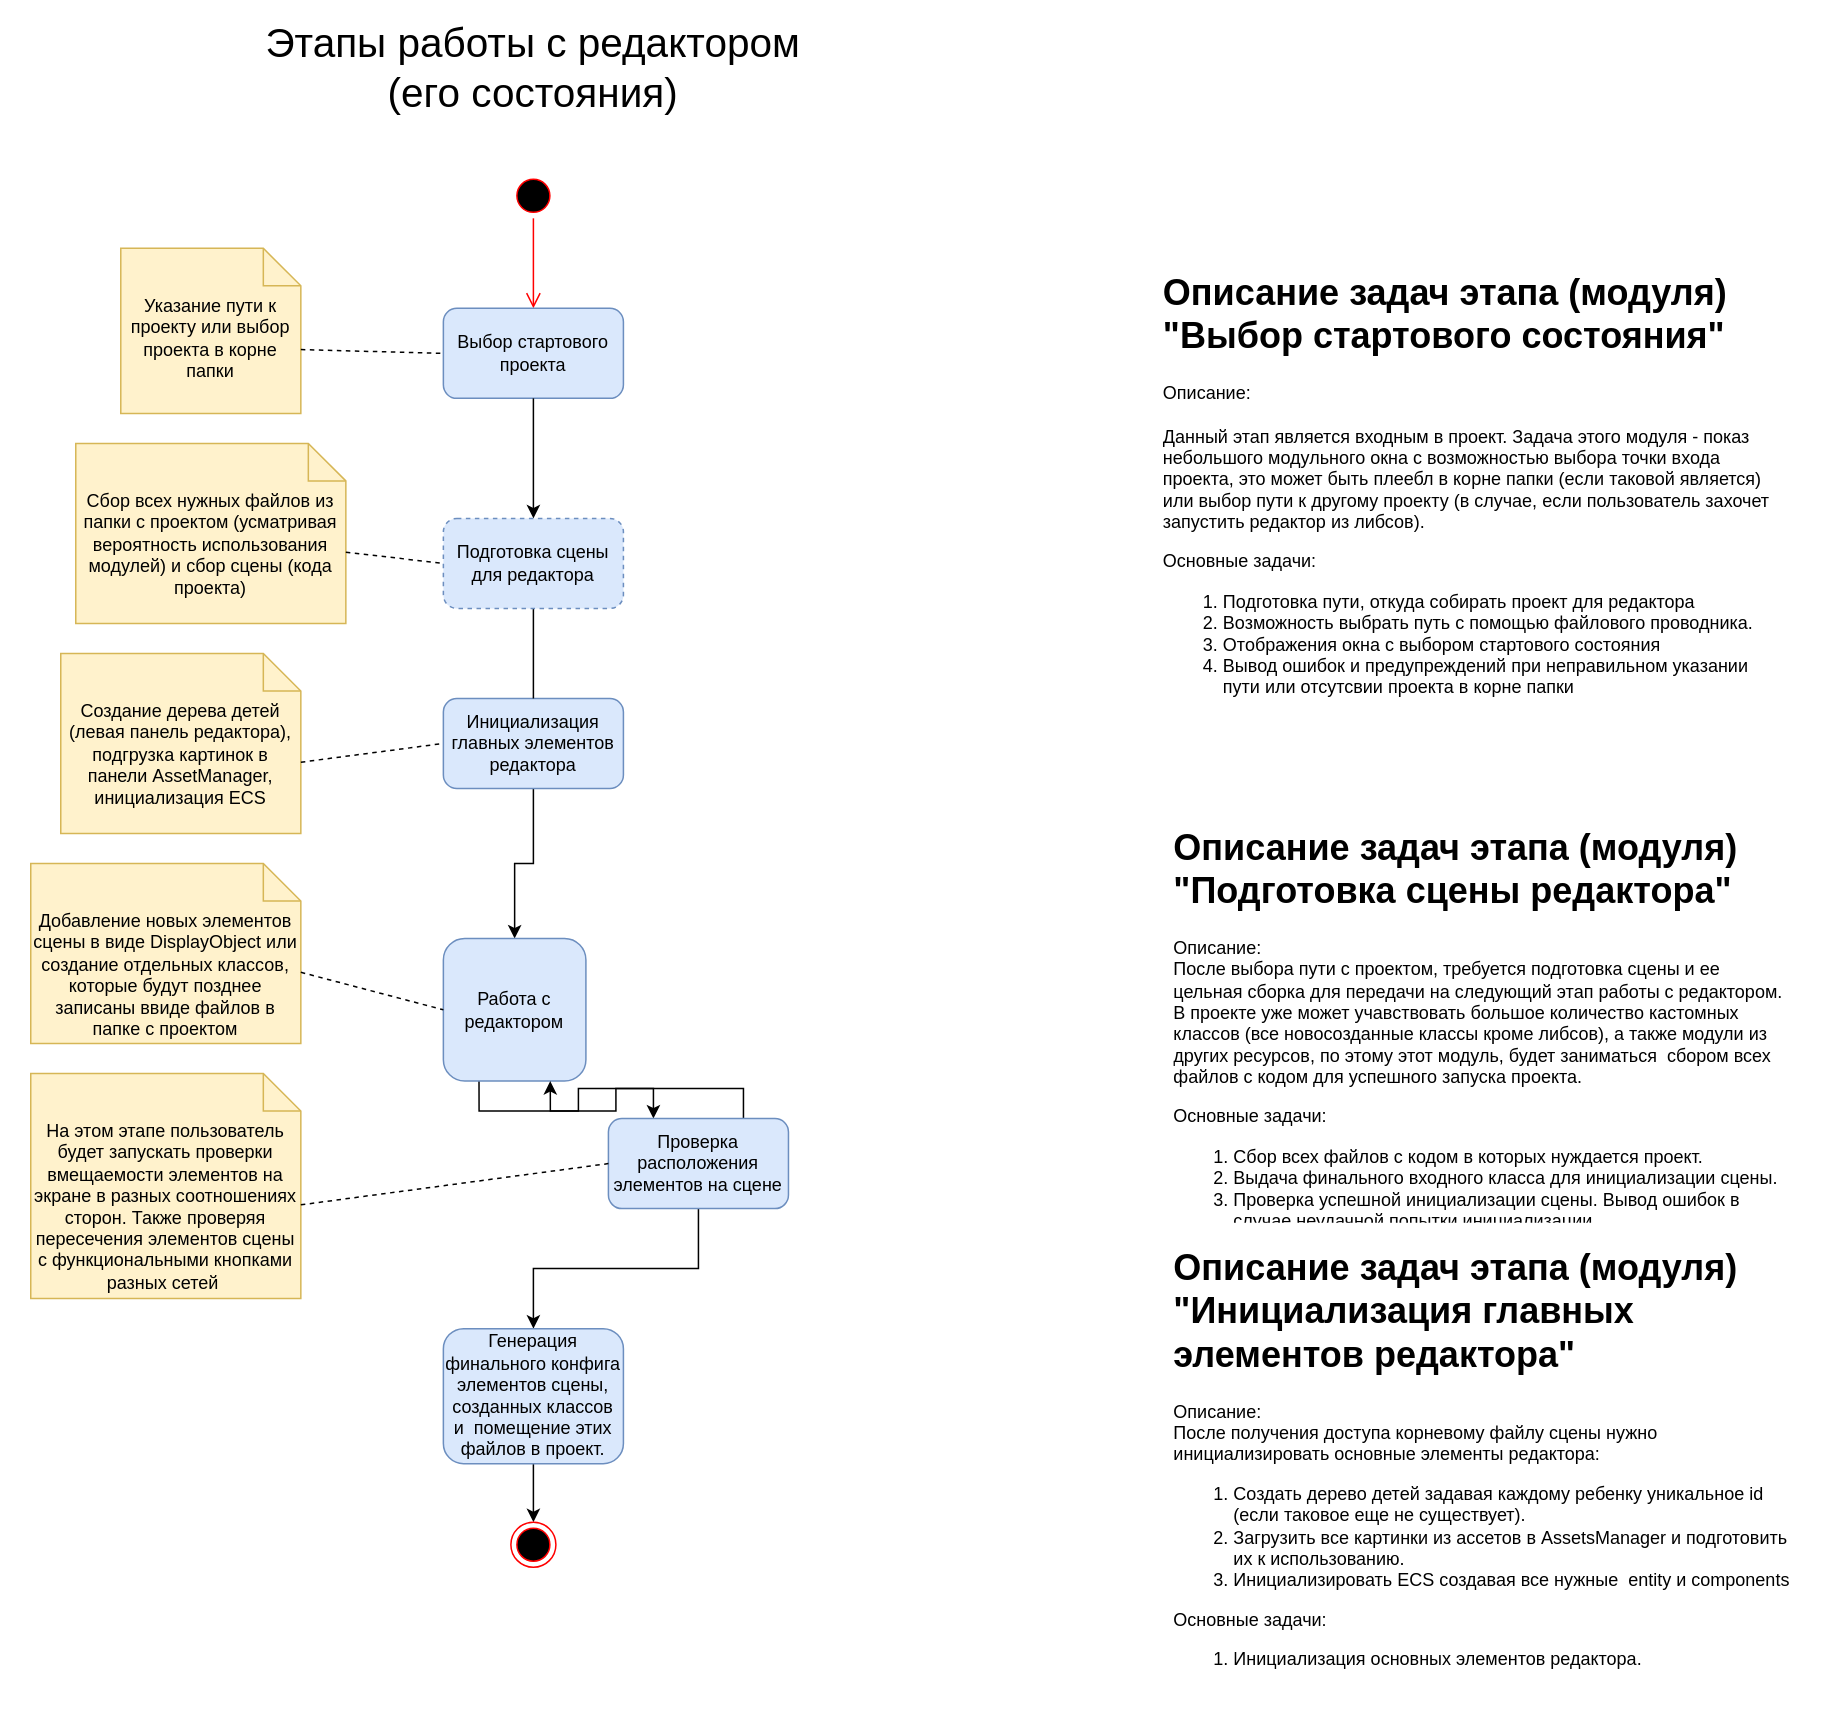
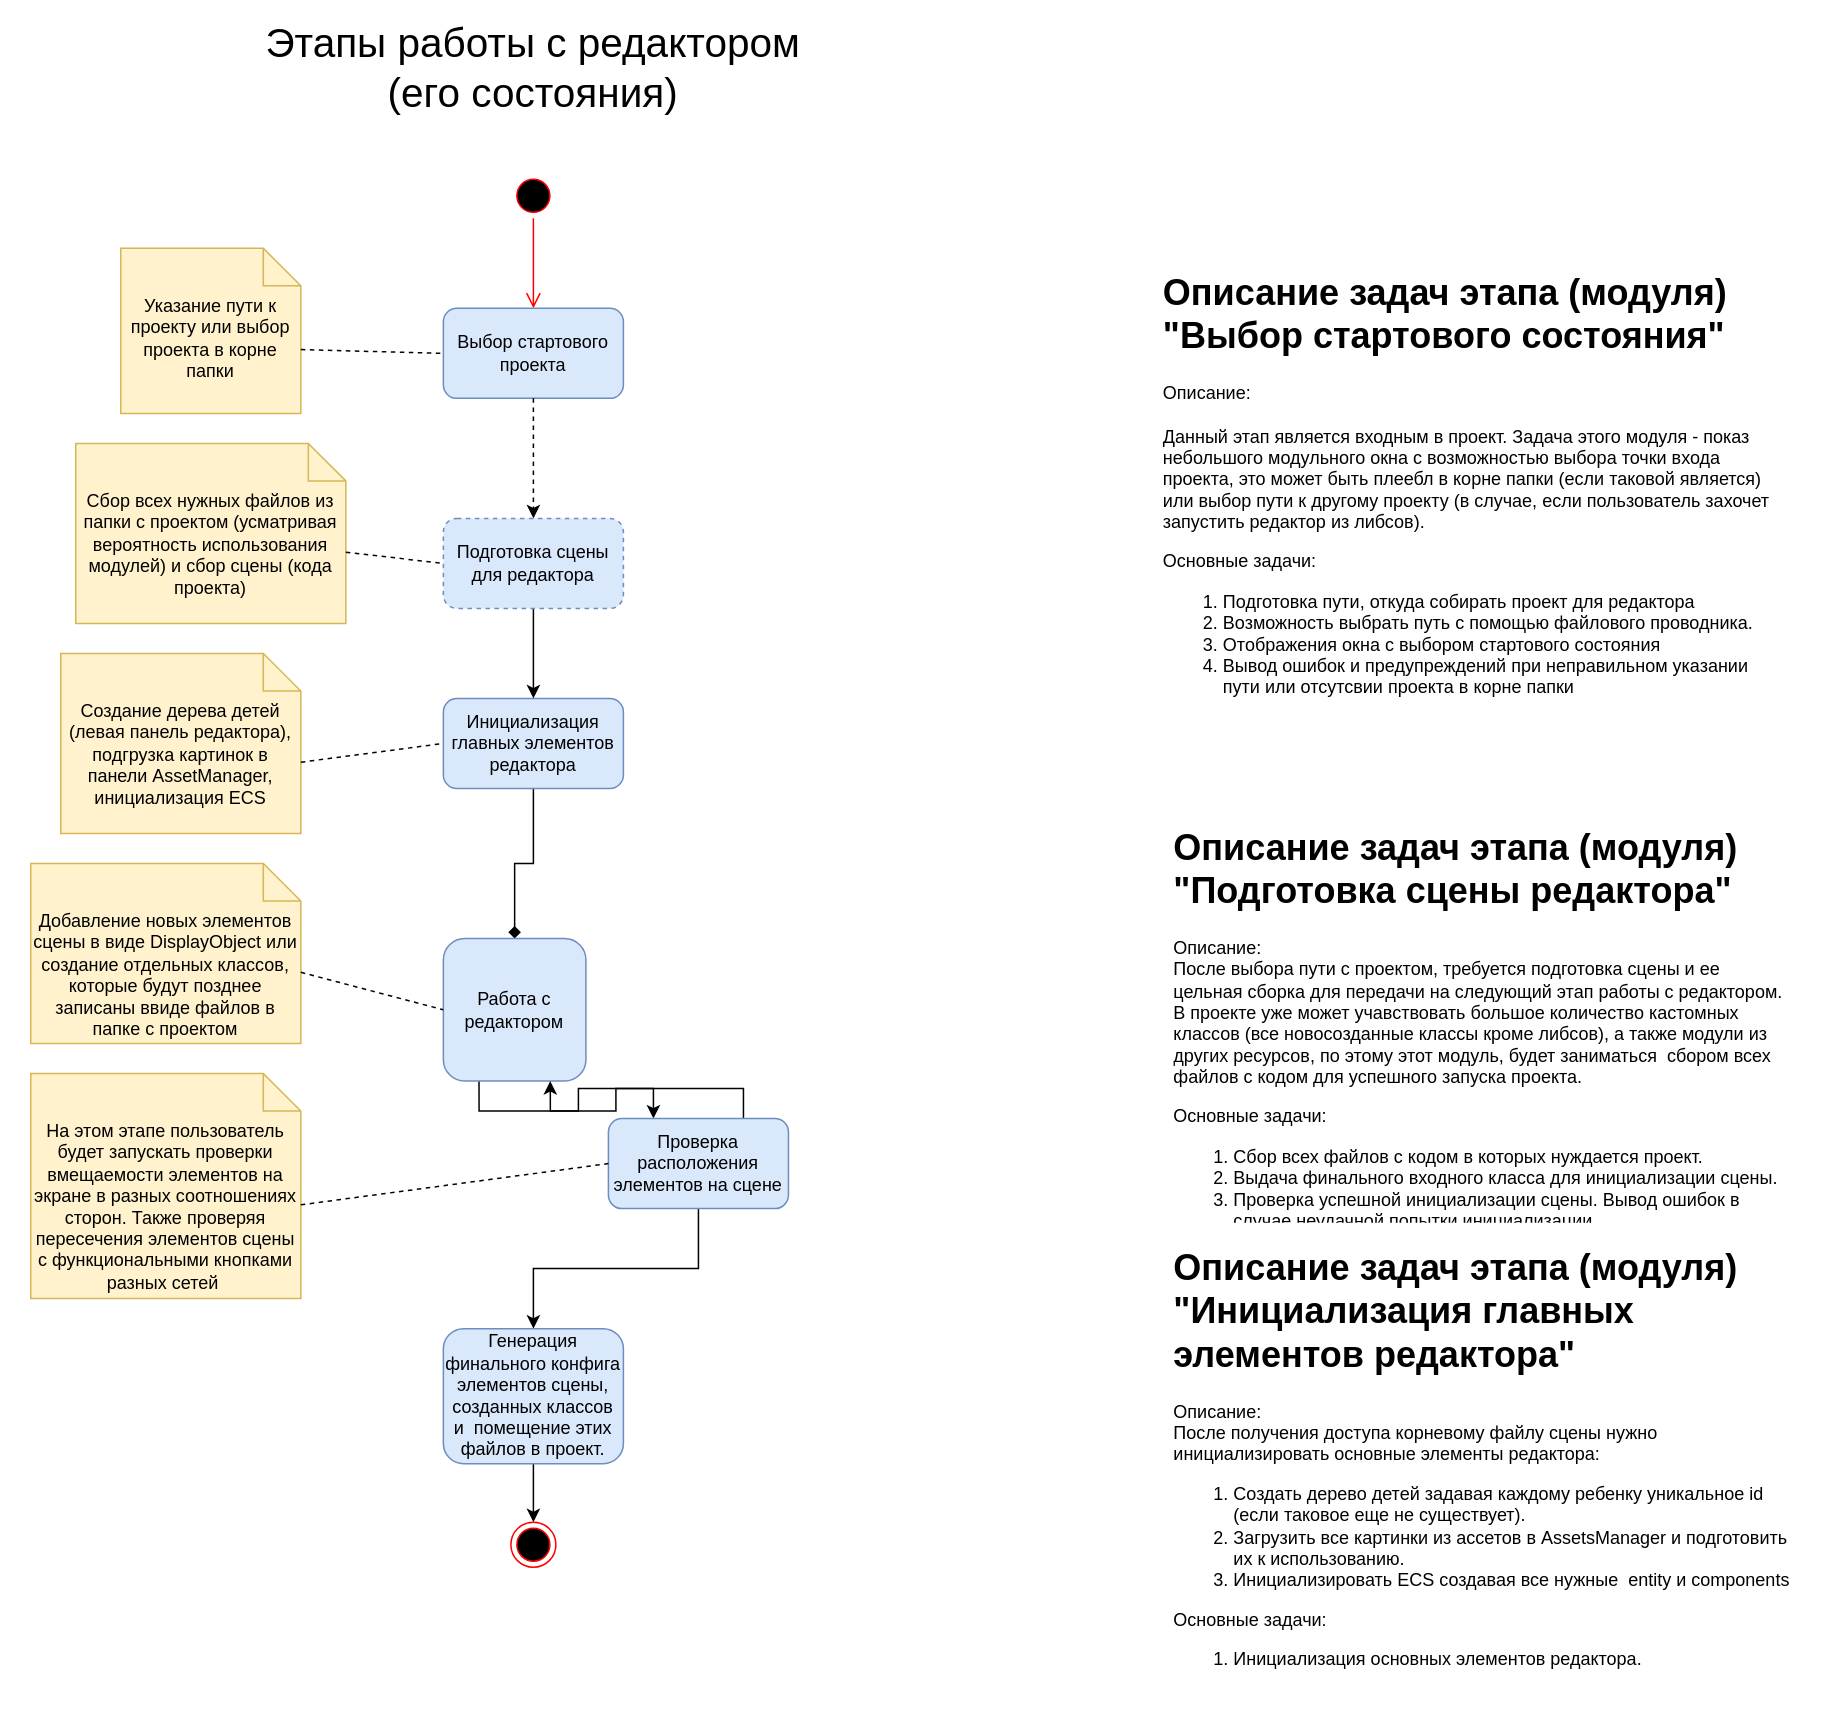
(533, 453) -> (533, 453)
(533, 691) -> (533, 687)
(515, 927) -> (515, 926)
